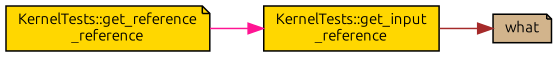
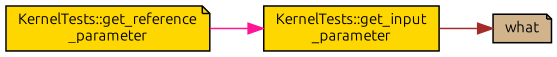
(108, 28) -> (108, 28)
(351, 28) -> (351, 28)
